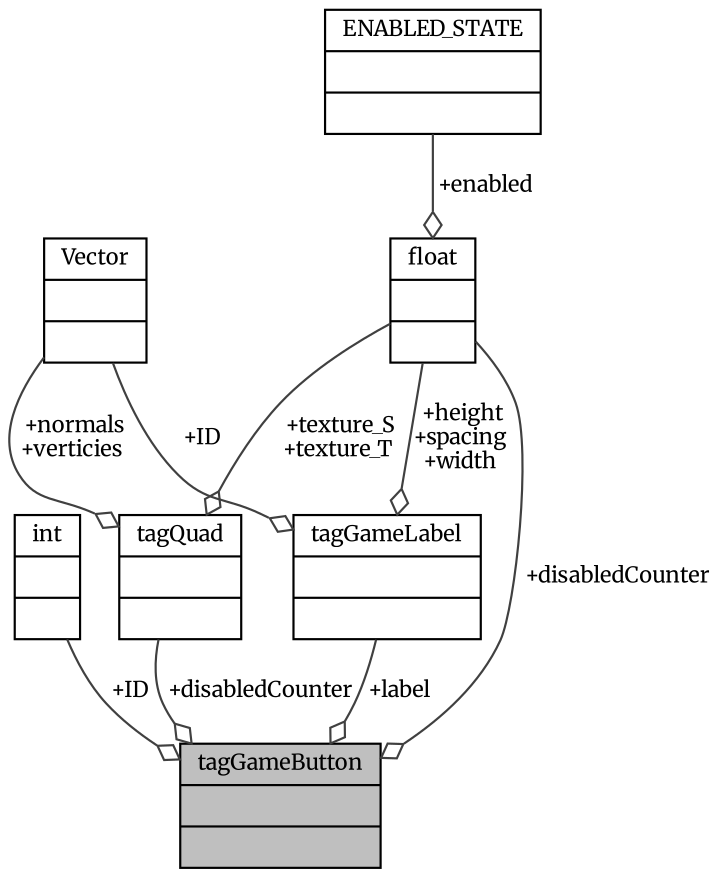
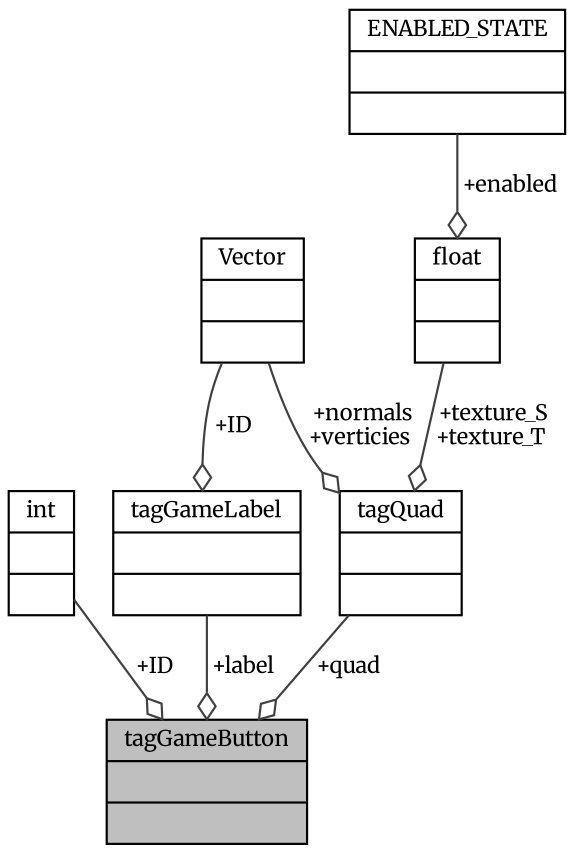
(412, 426) -> none
(517, 557) -> none
(259, 691) -> (346, 667)
